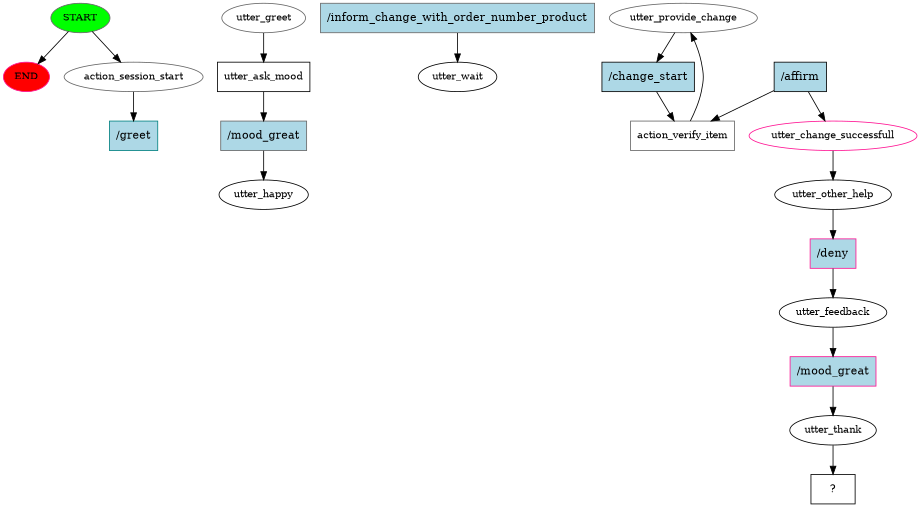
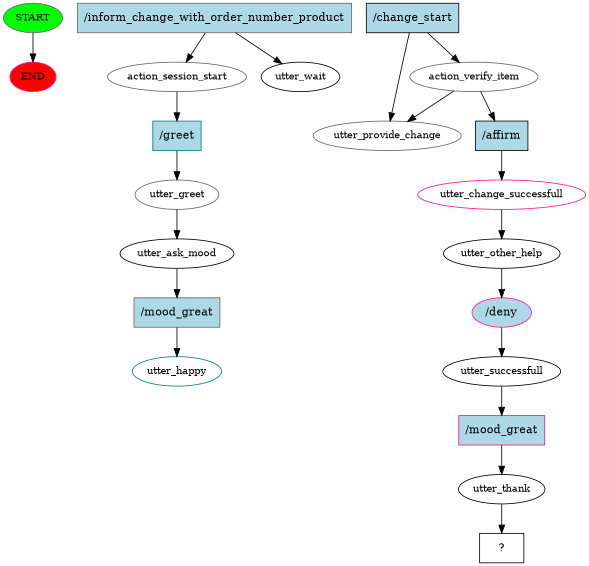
(104, 44) -> (198, 44)
(668, 44) -> (400, 73)
(264, 77) -> (177, 254)
(746, 104) -> (486, 102)
(683, 136) -> (474, 77)
none -> (177, 161)
(264, 195) -> (177, 371)
(833, 254) -> (502, 312)
(833, 312) -> (502, 371)
